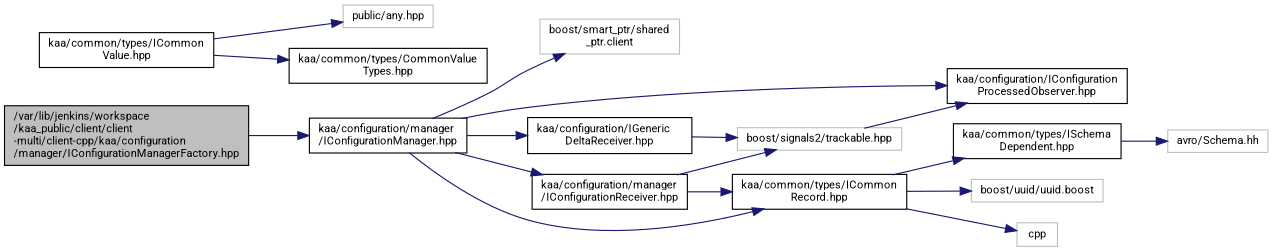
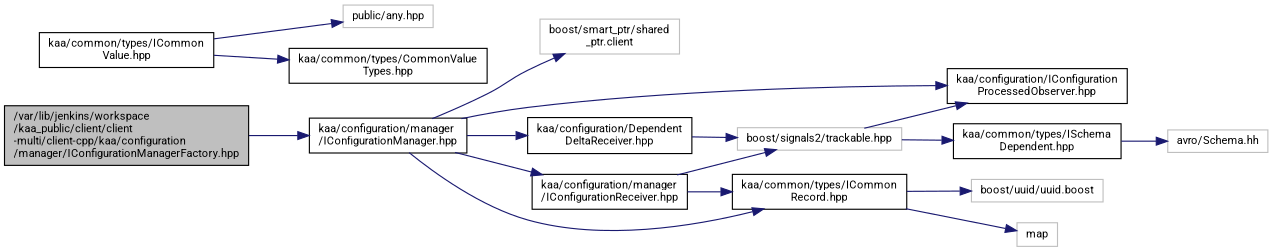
(610, 136) -> (610, 136)
(923, 168) -> (922, 140)
(1037, 235) -> (1037, 235)
